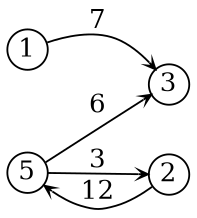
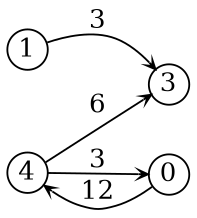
(98, 21) -> (98, 21)
(28, 173) -> (28, 173)
(169, 175) -> (169, 175)
